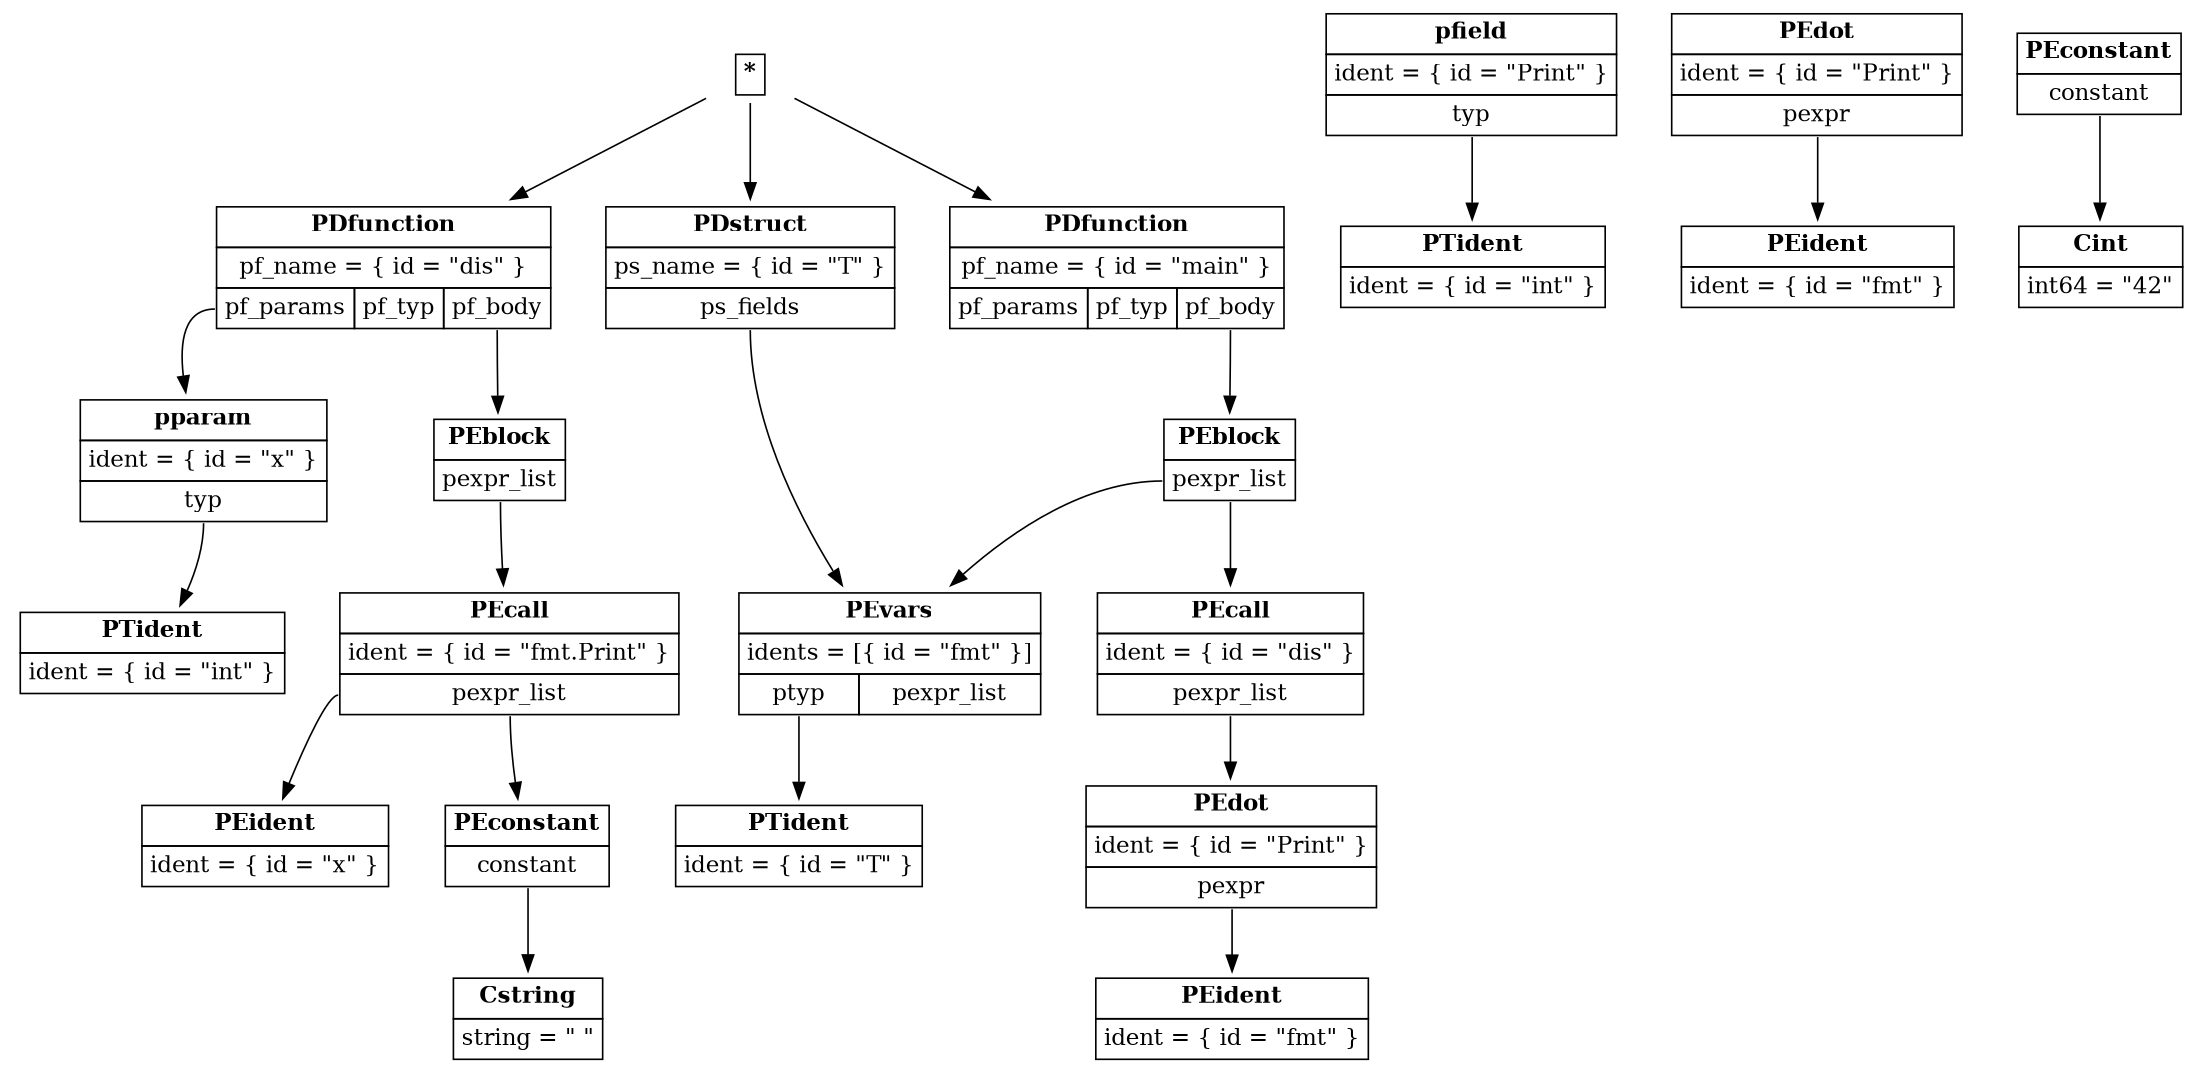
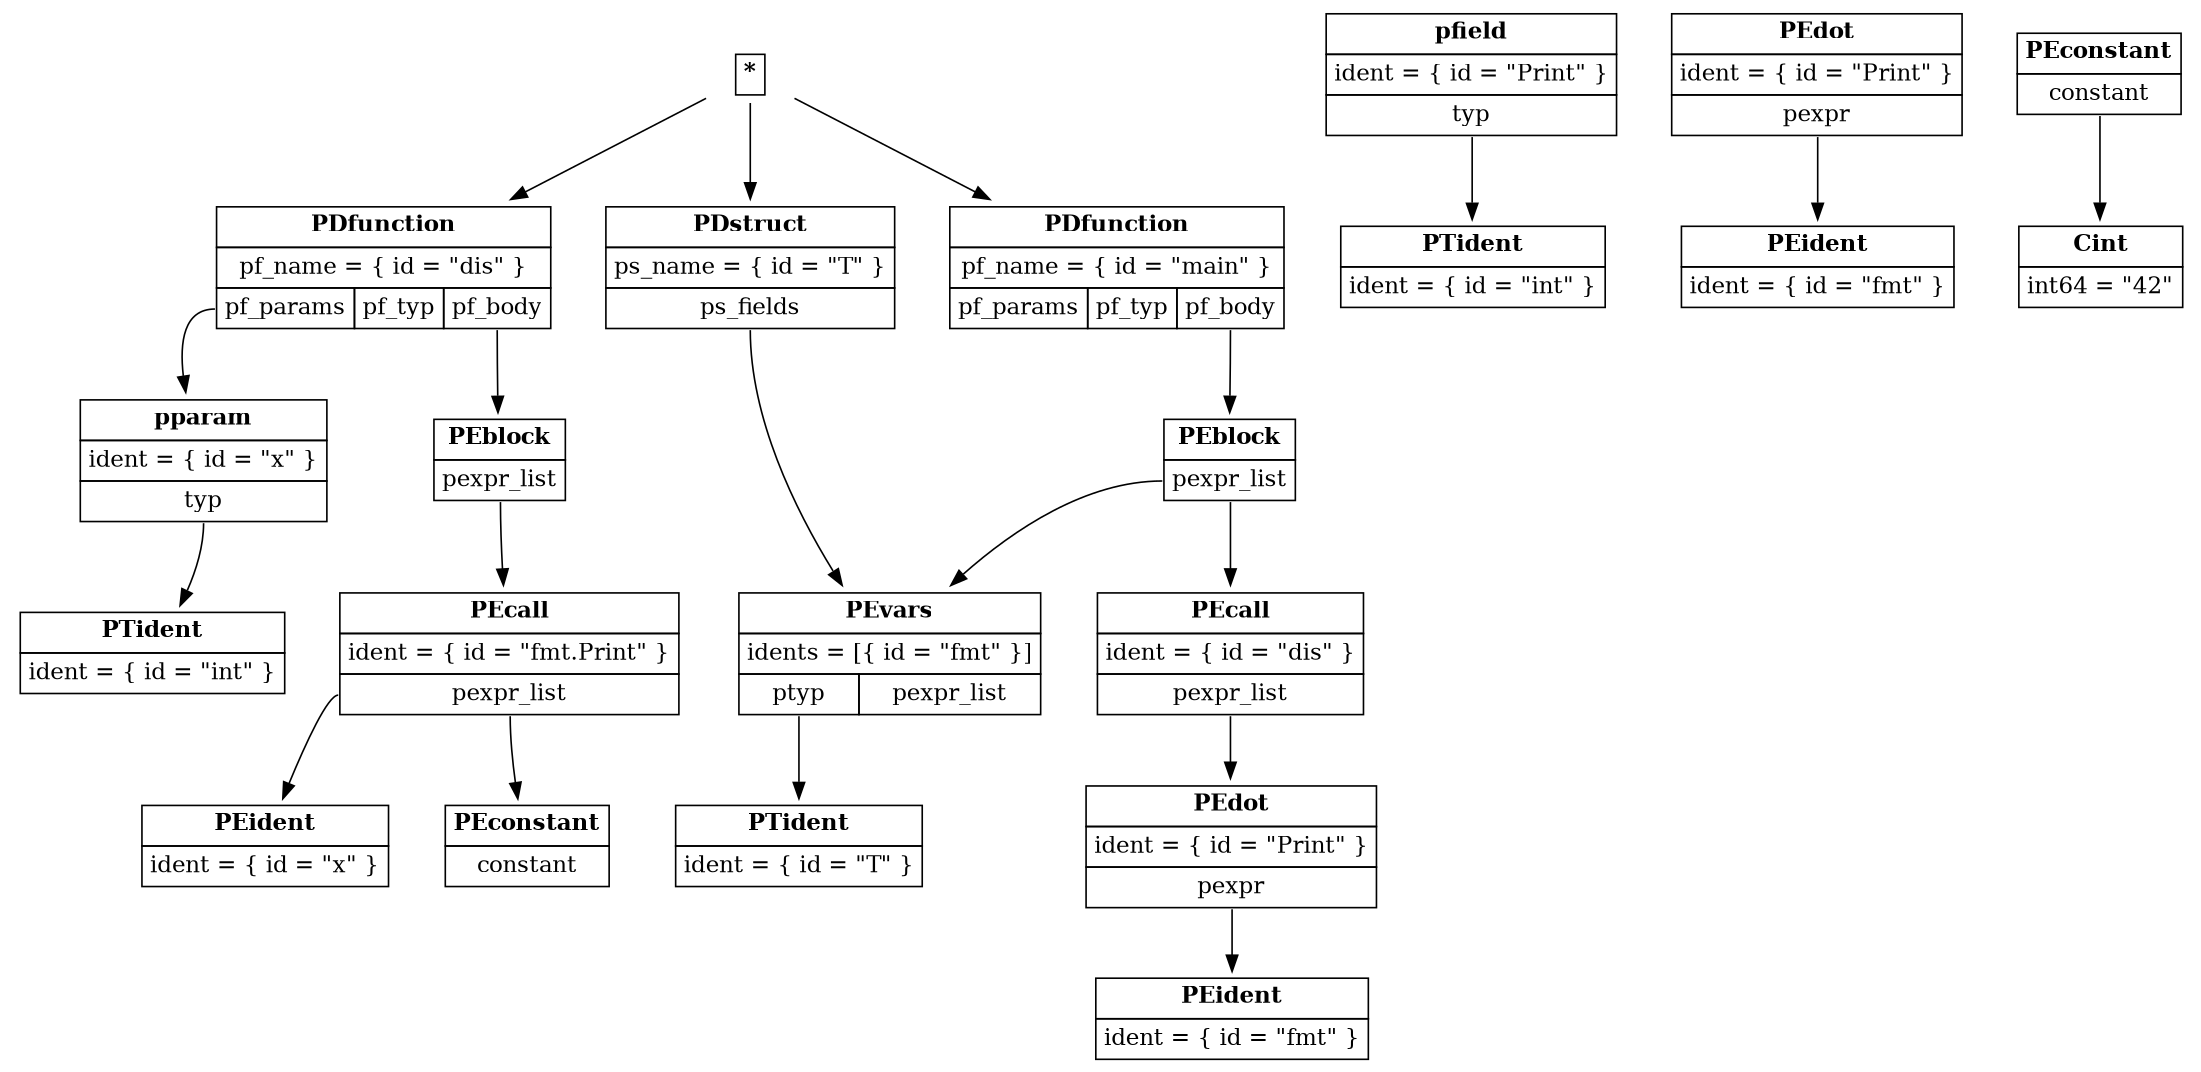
(528, 1019) -> none
